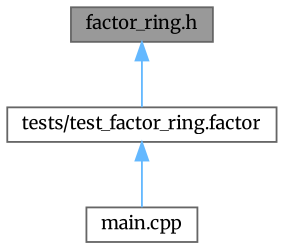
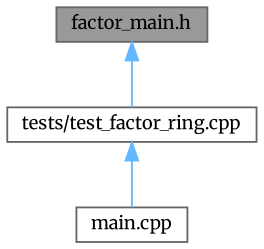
(142, 25) -> (132, 25)
(142, 125) -> (132, 125)
